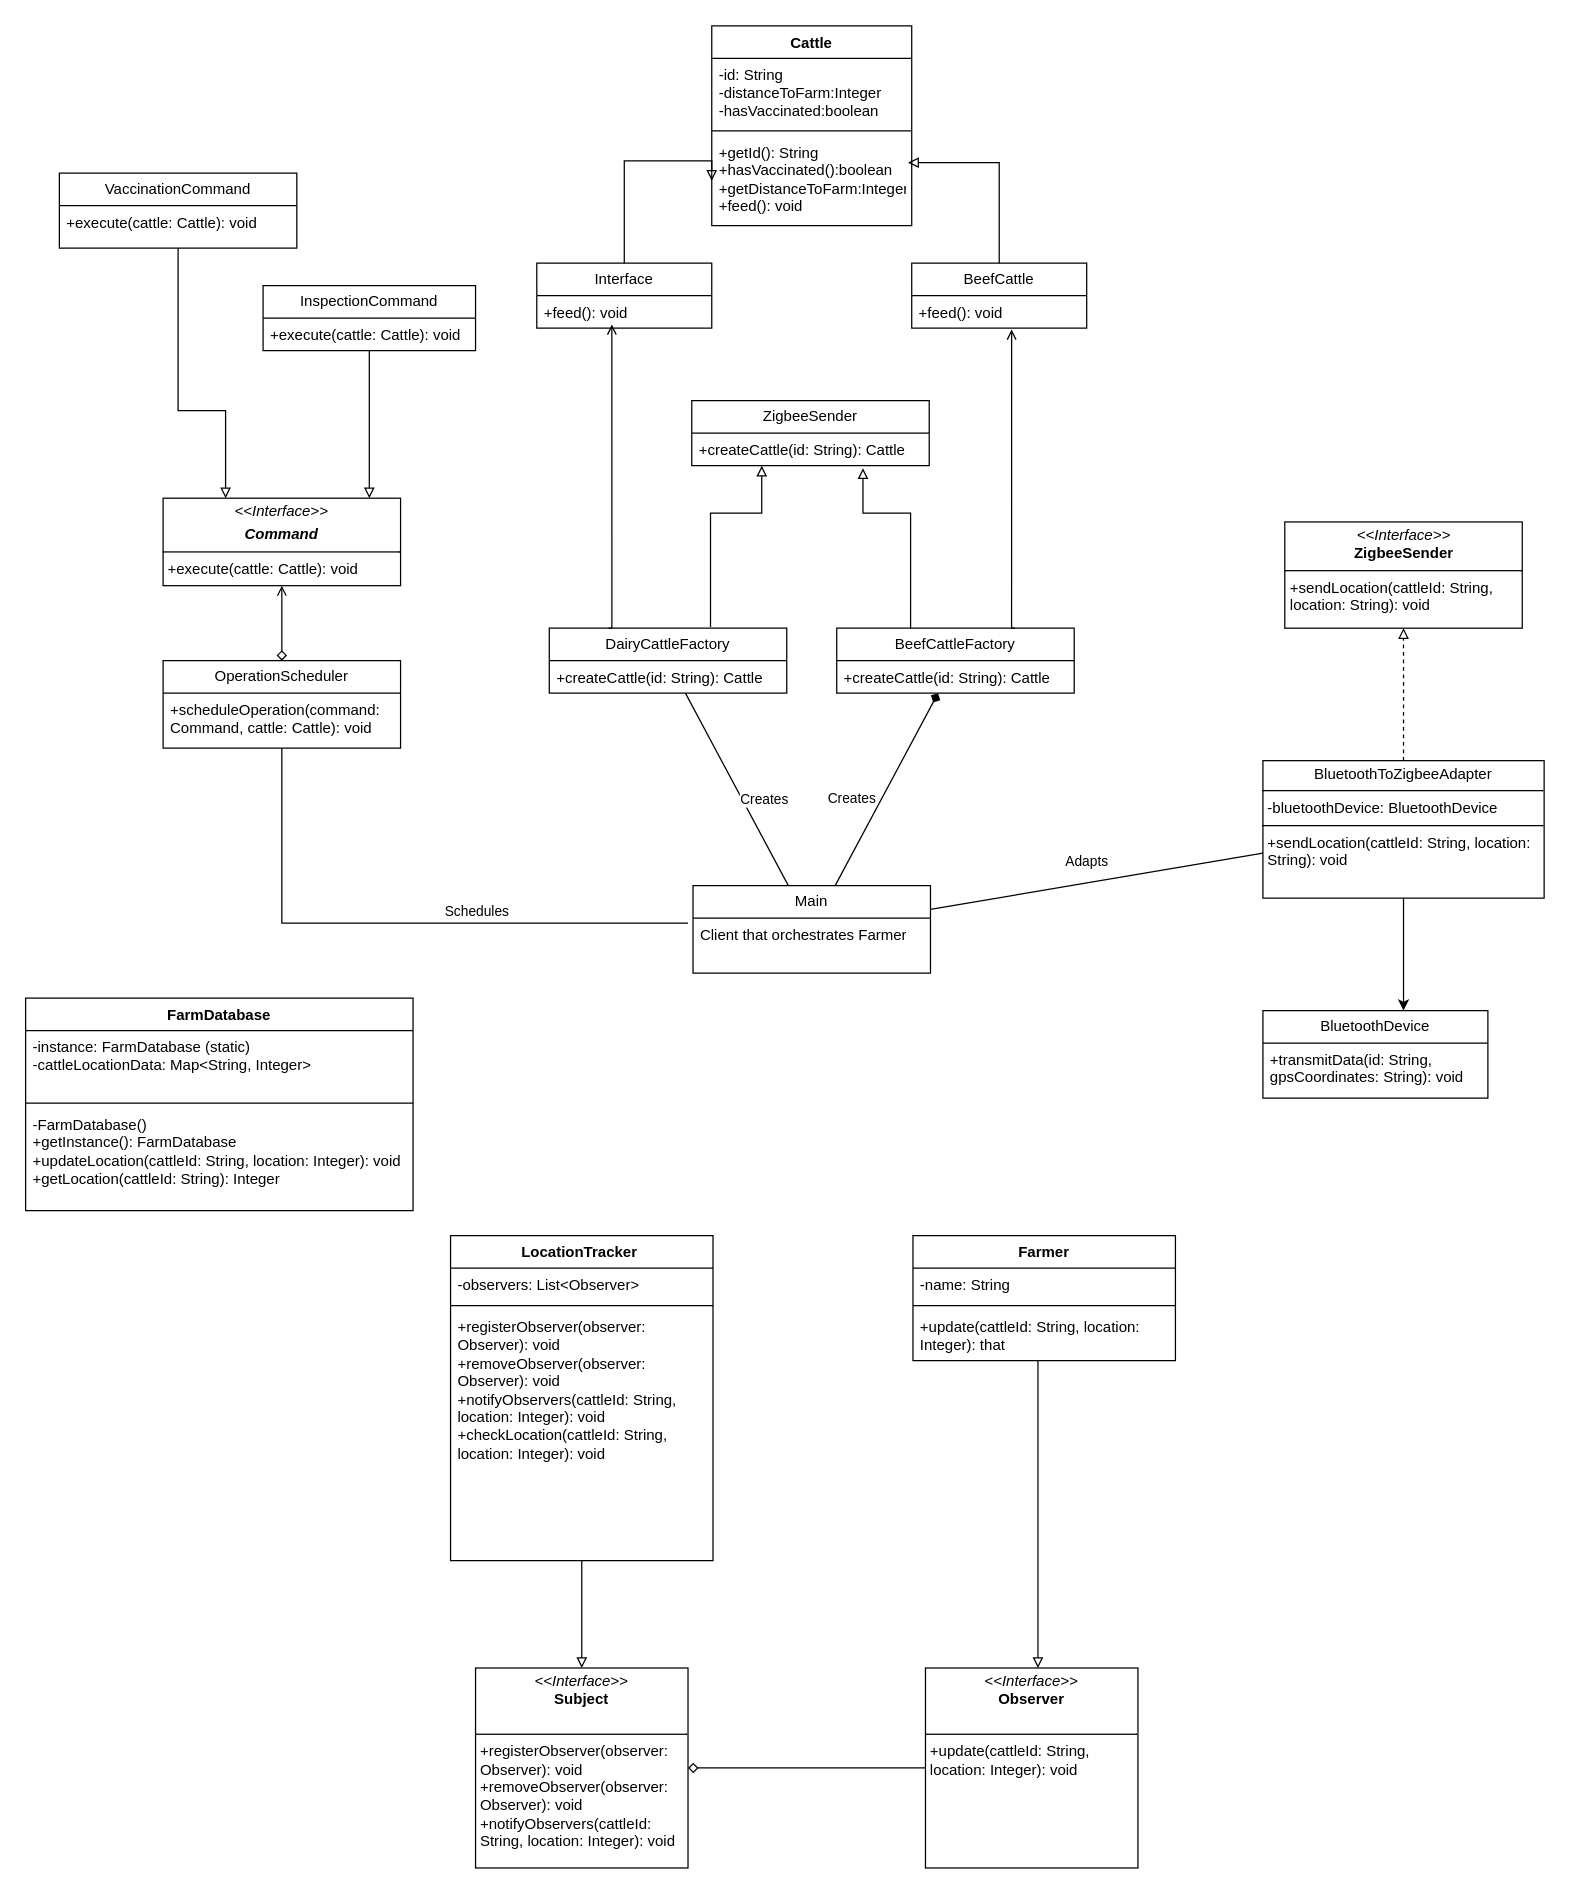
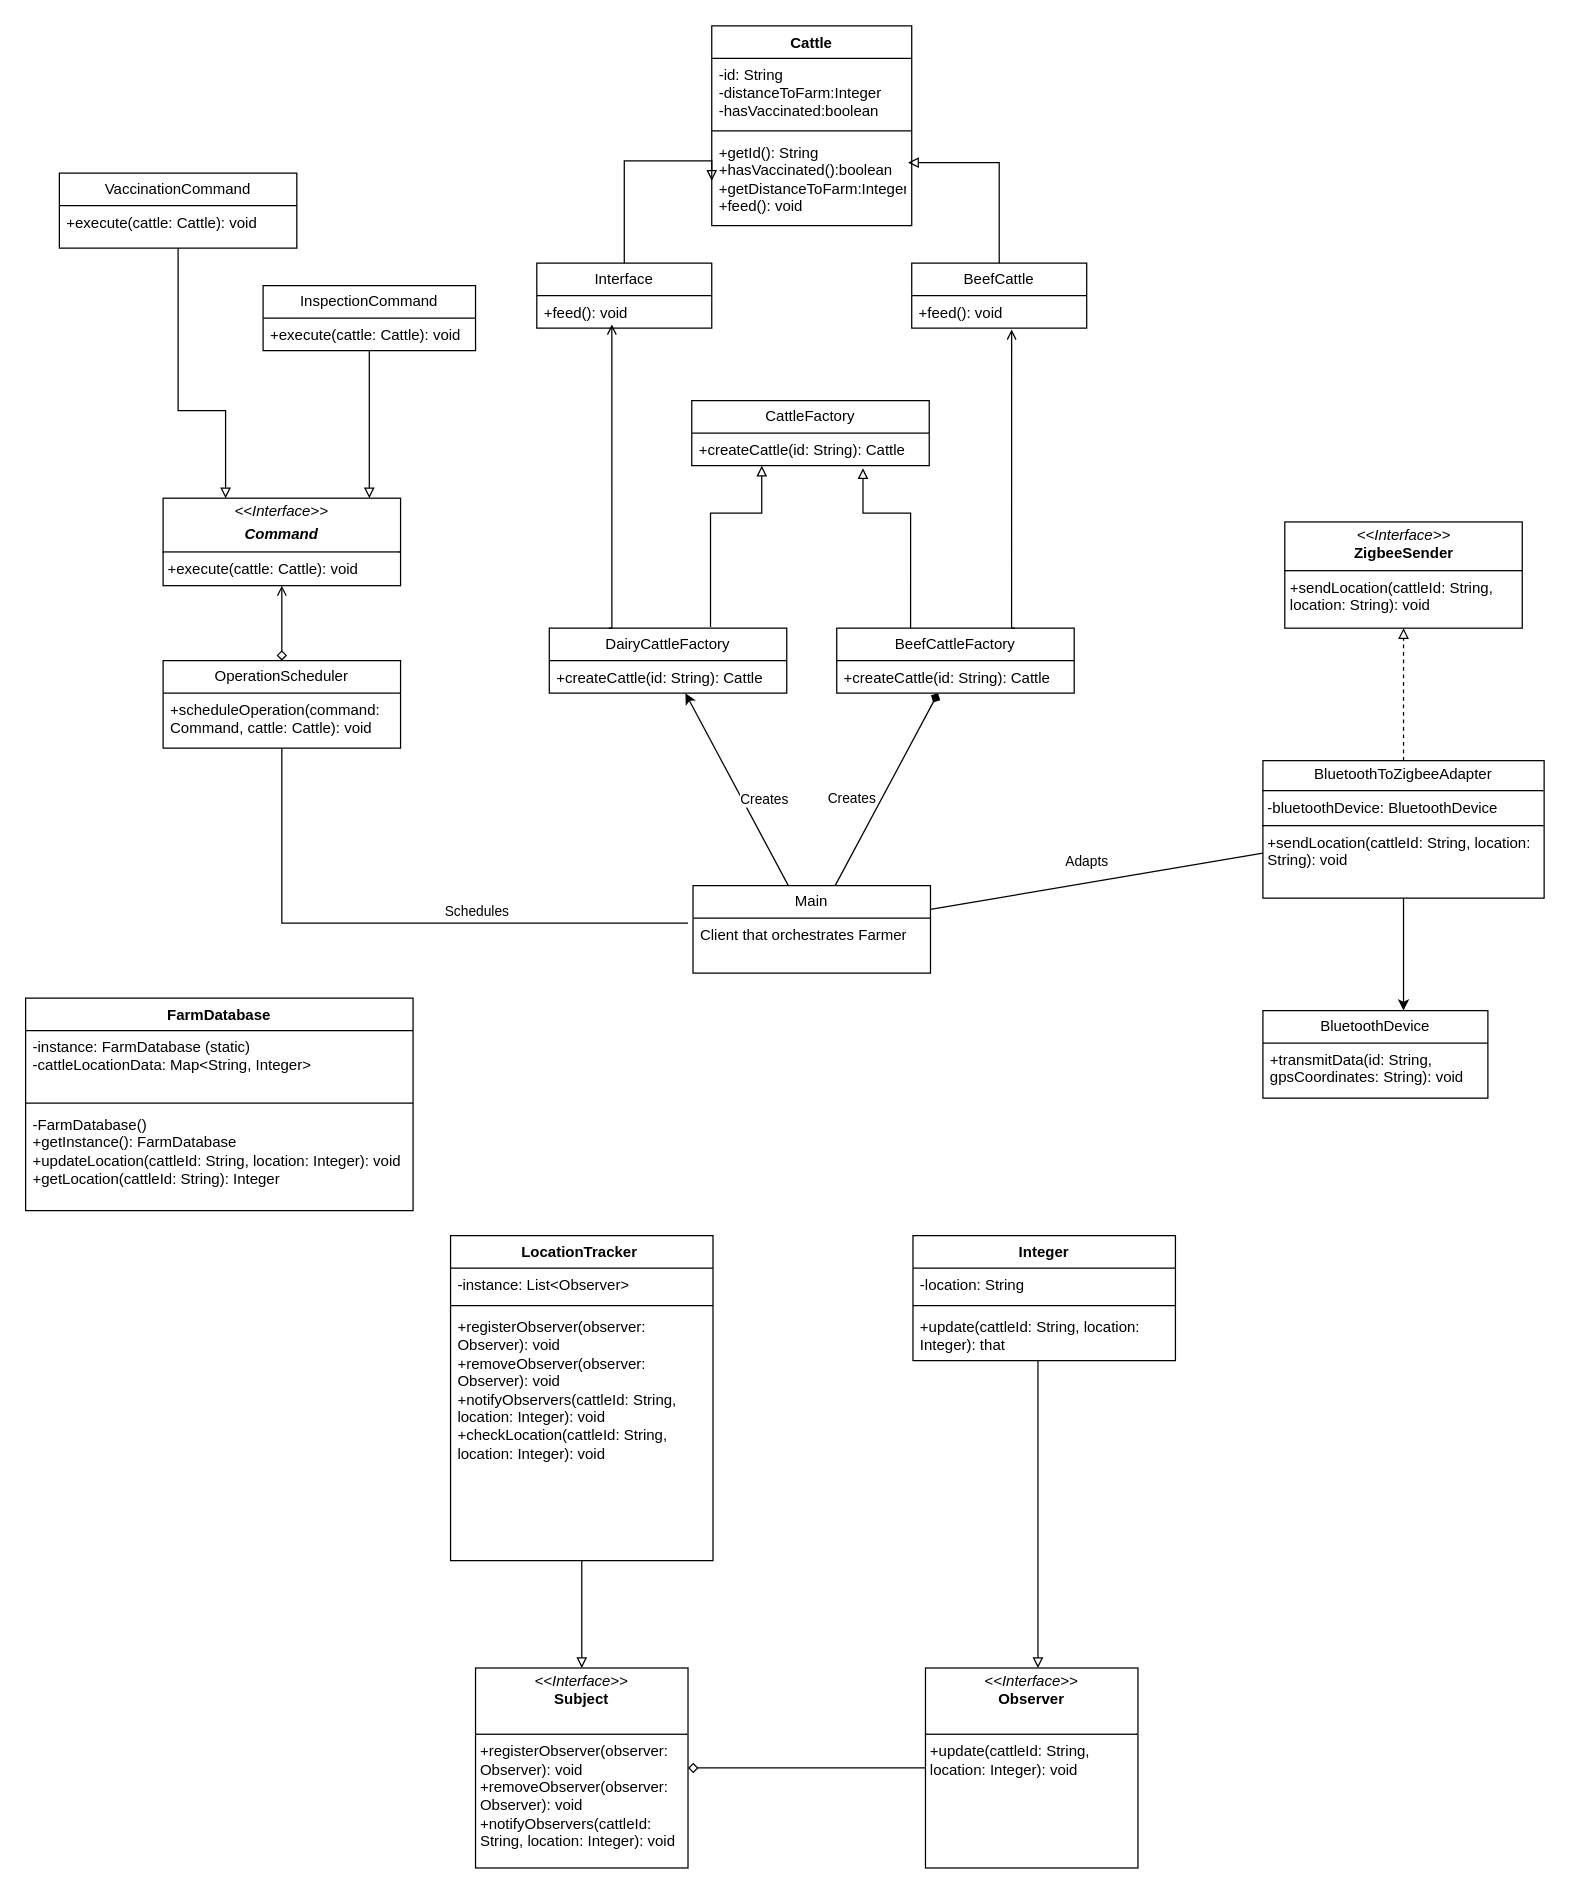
(811, 417) -> (811, 417)
(688, 698) -> (690, 701)
(1044, 1253) -> (1044, 1253)
(561, 1286) -> (555, 1286)
(969, 1286) -> (982, 1286)
